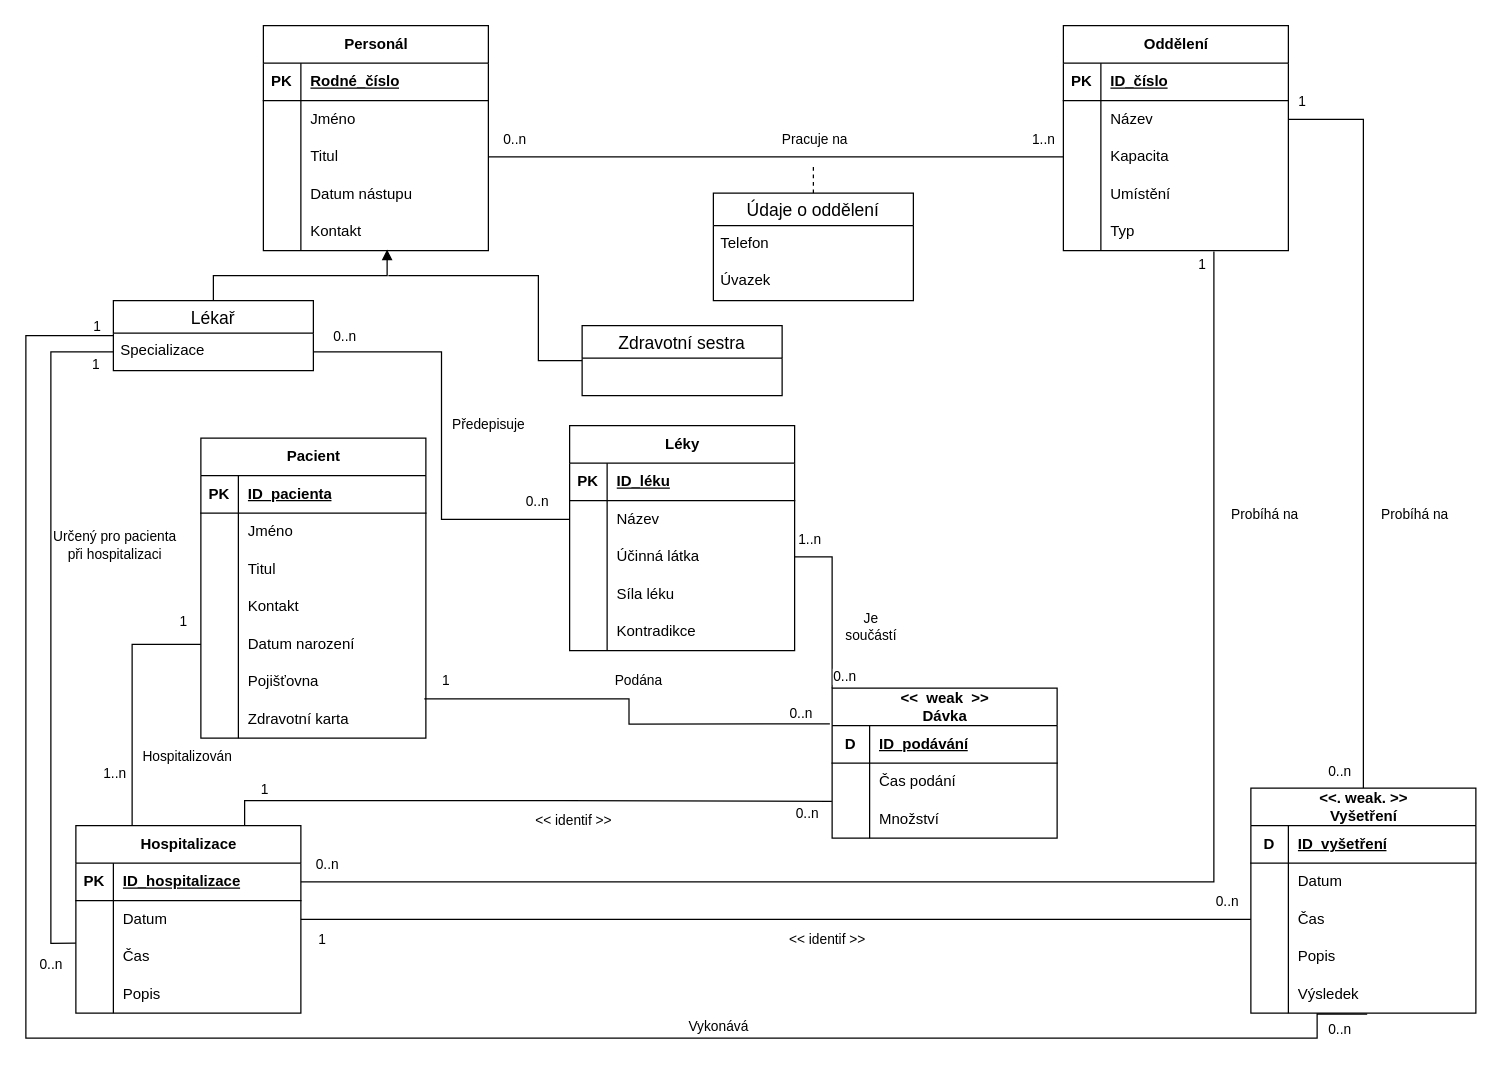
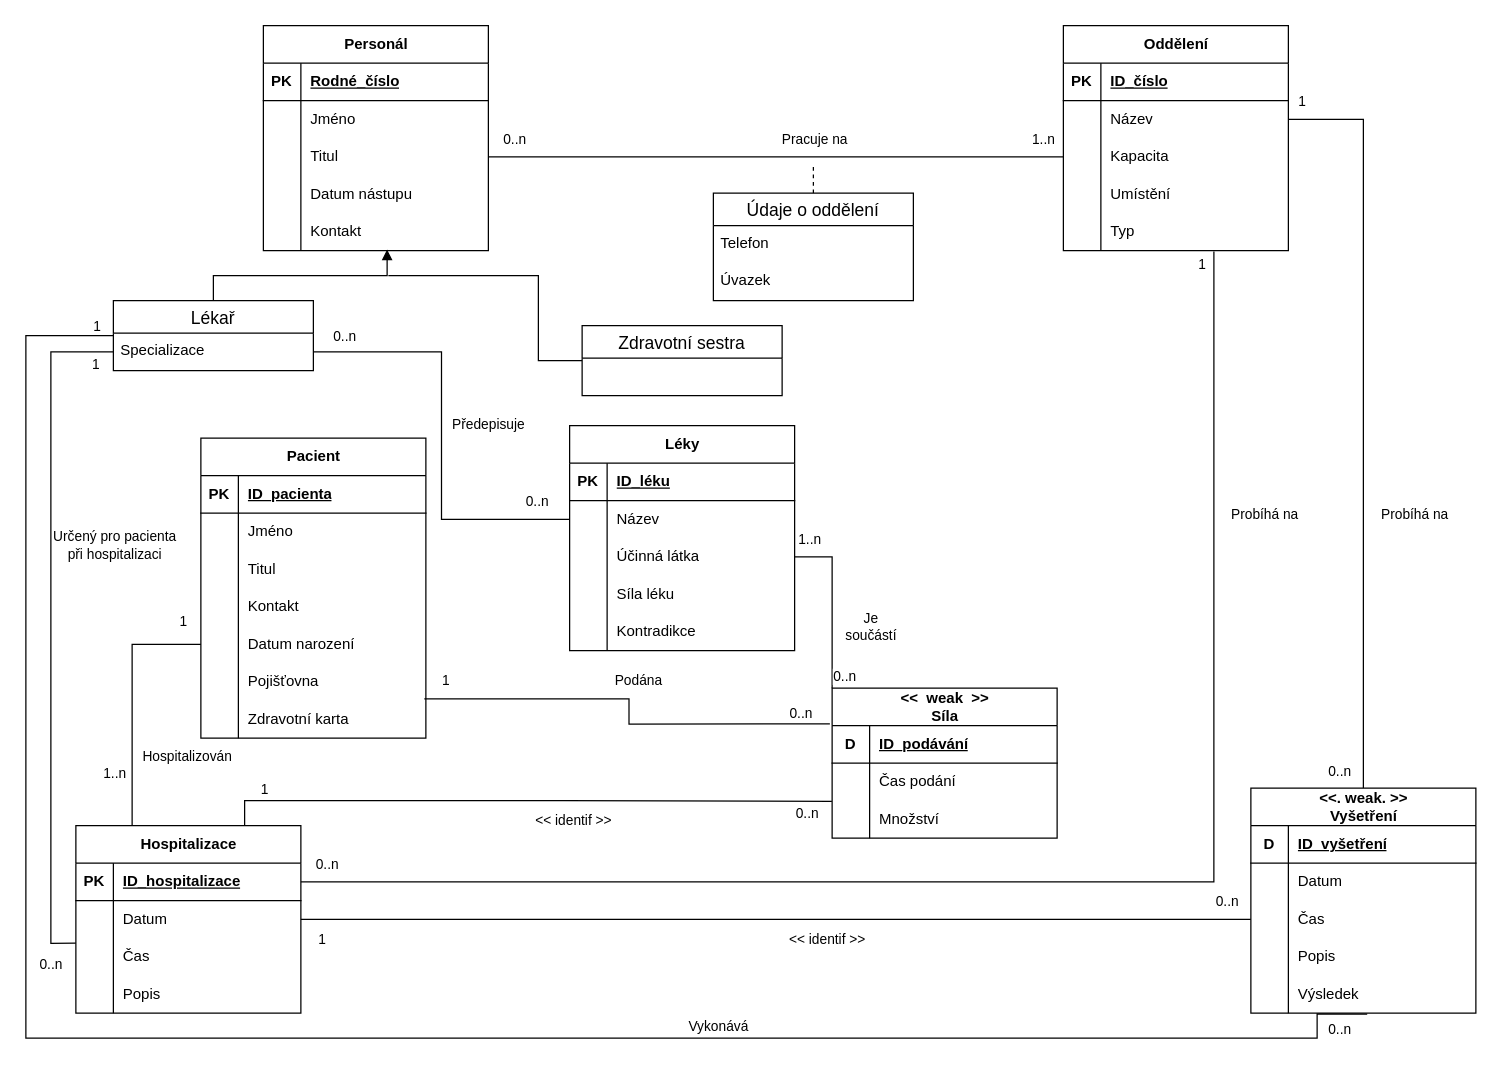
(945, 707) -> (945, 707)
